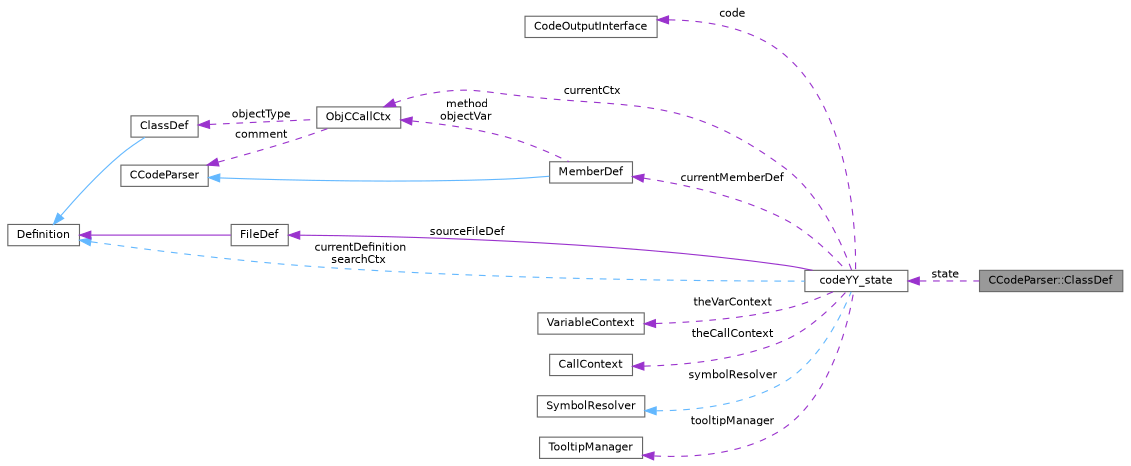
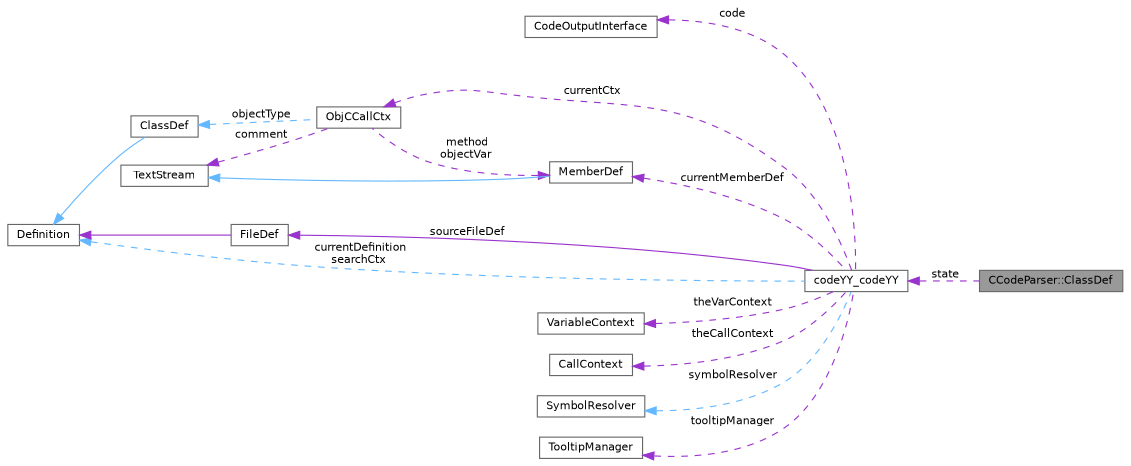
(263, 122) -> (263, 122)
(493, 134) -> (450, 168)
(165, 176) -> (165, 176)
(856, 281) -> (856, 281)
